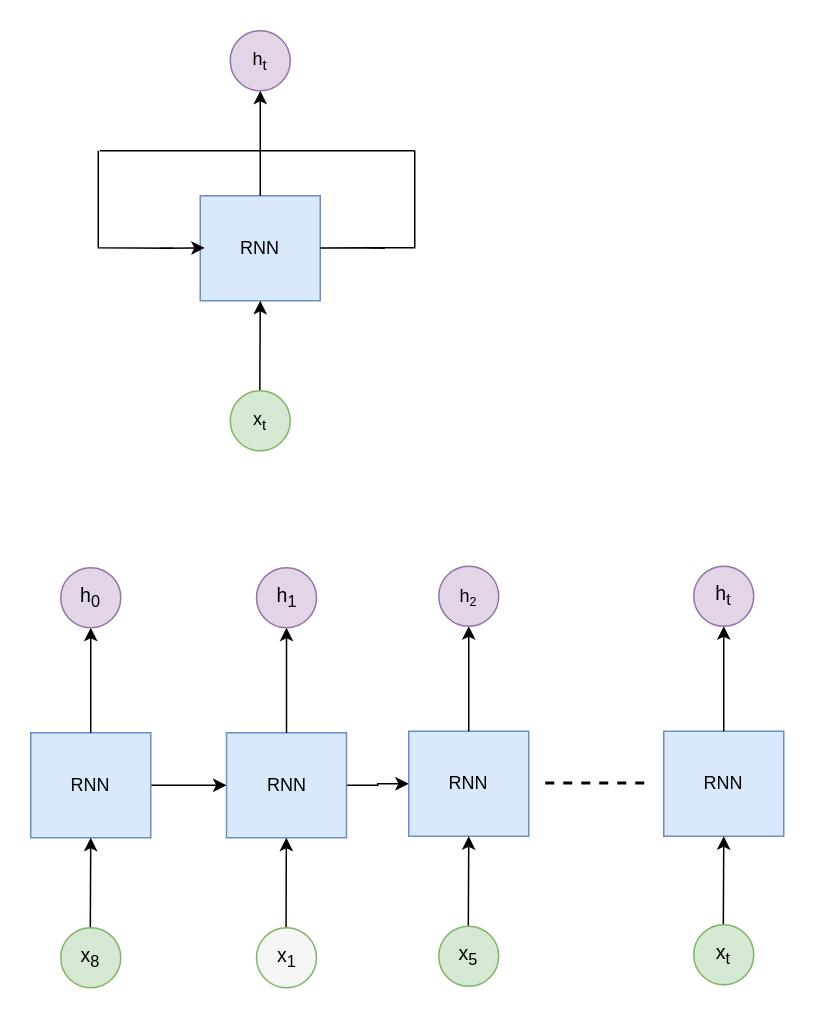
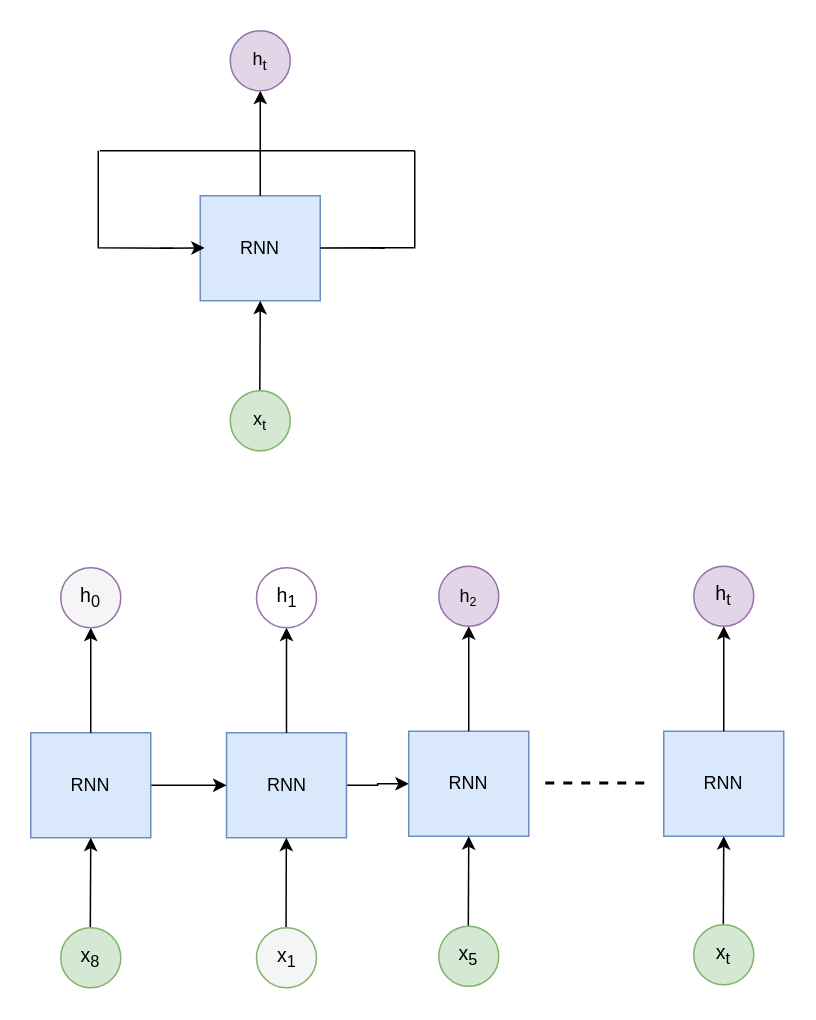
(91, 598) -> (91, 598)
(287, 598) -> (287, 598)
